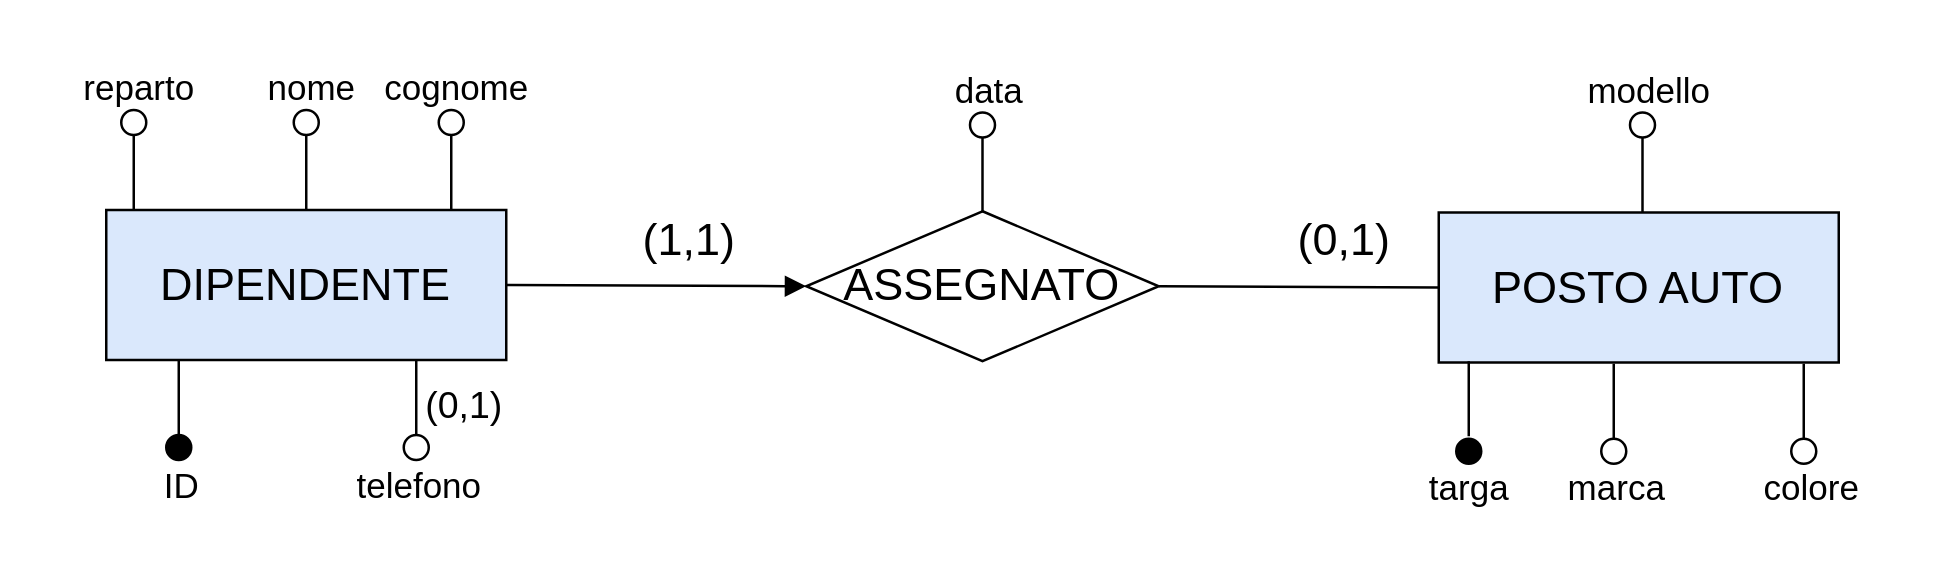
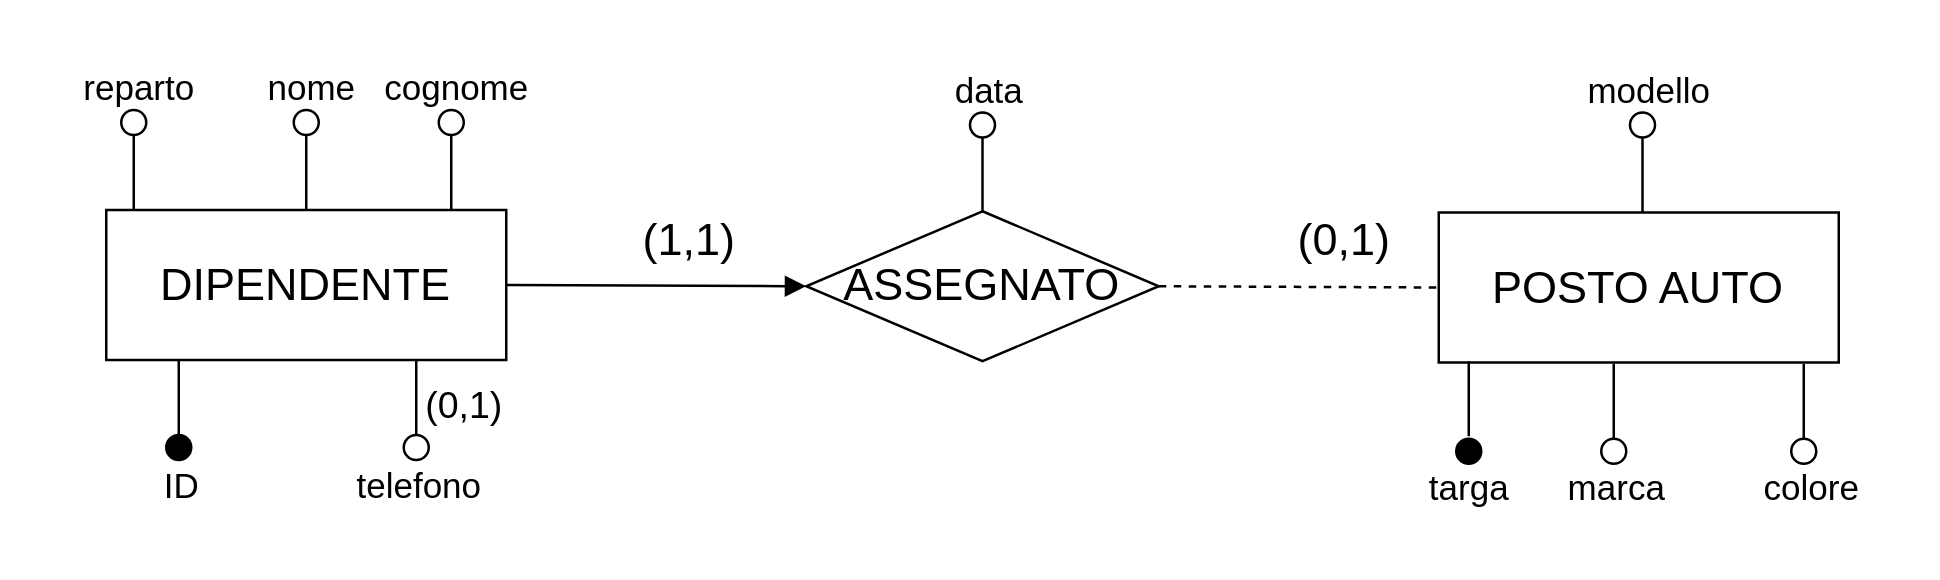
(306, 285) -> (306, 285)
(1301, 287) -> (1301, 287)
(1639, 288) -> (1639, 288)
